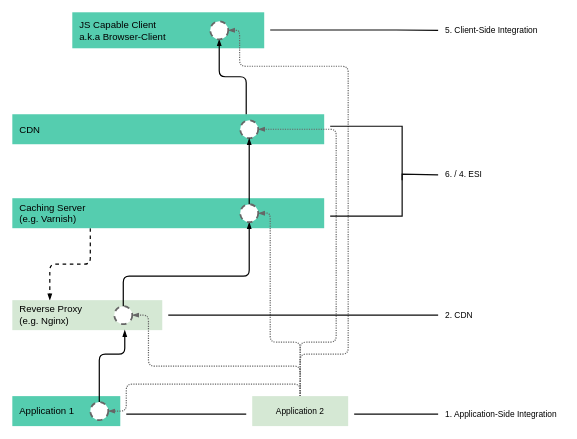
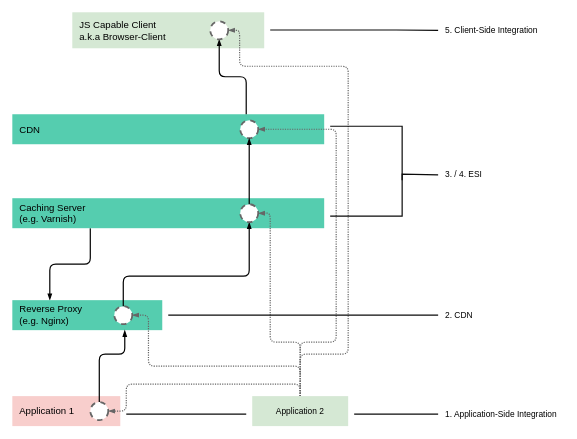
(168, 30) -> (168, 30)
(466, 174) -> (466, 174)
(73, 264) -> (73, 264)
(87, 315) -> (87, 315)
(66, 411) -> (66, 411)
